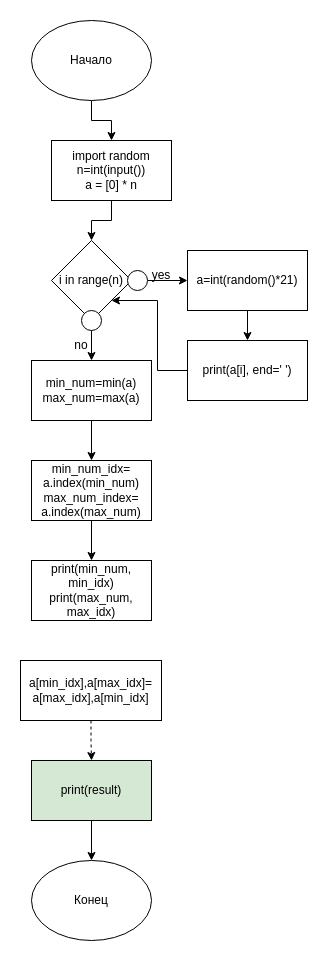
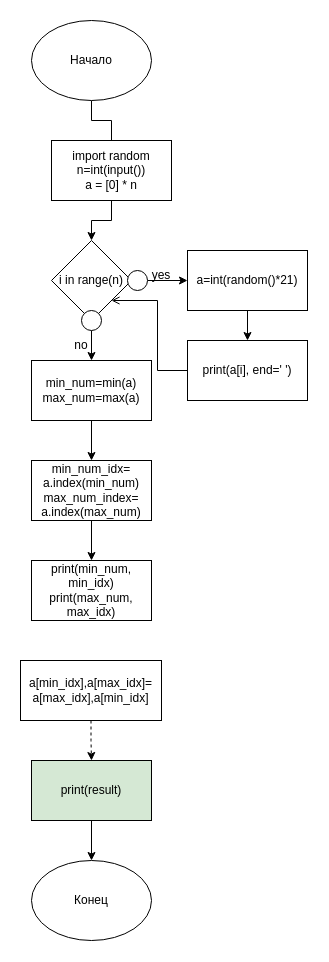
(112, 132) -> (112, 134)
(119, 301) -> (117, 301)
